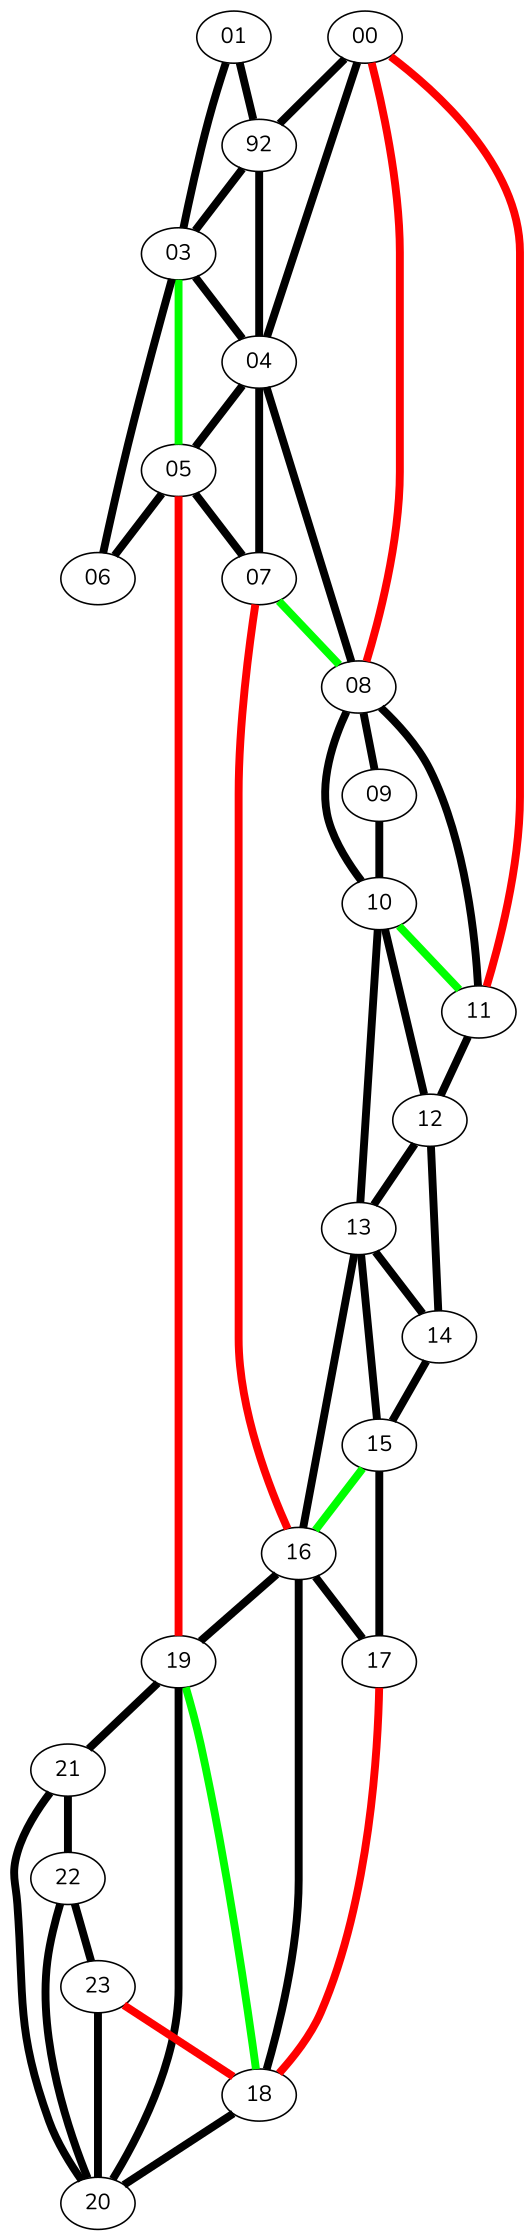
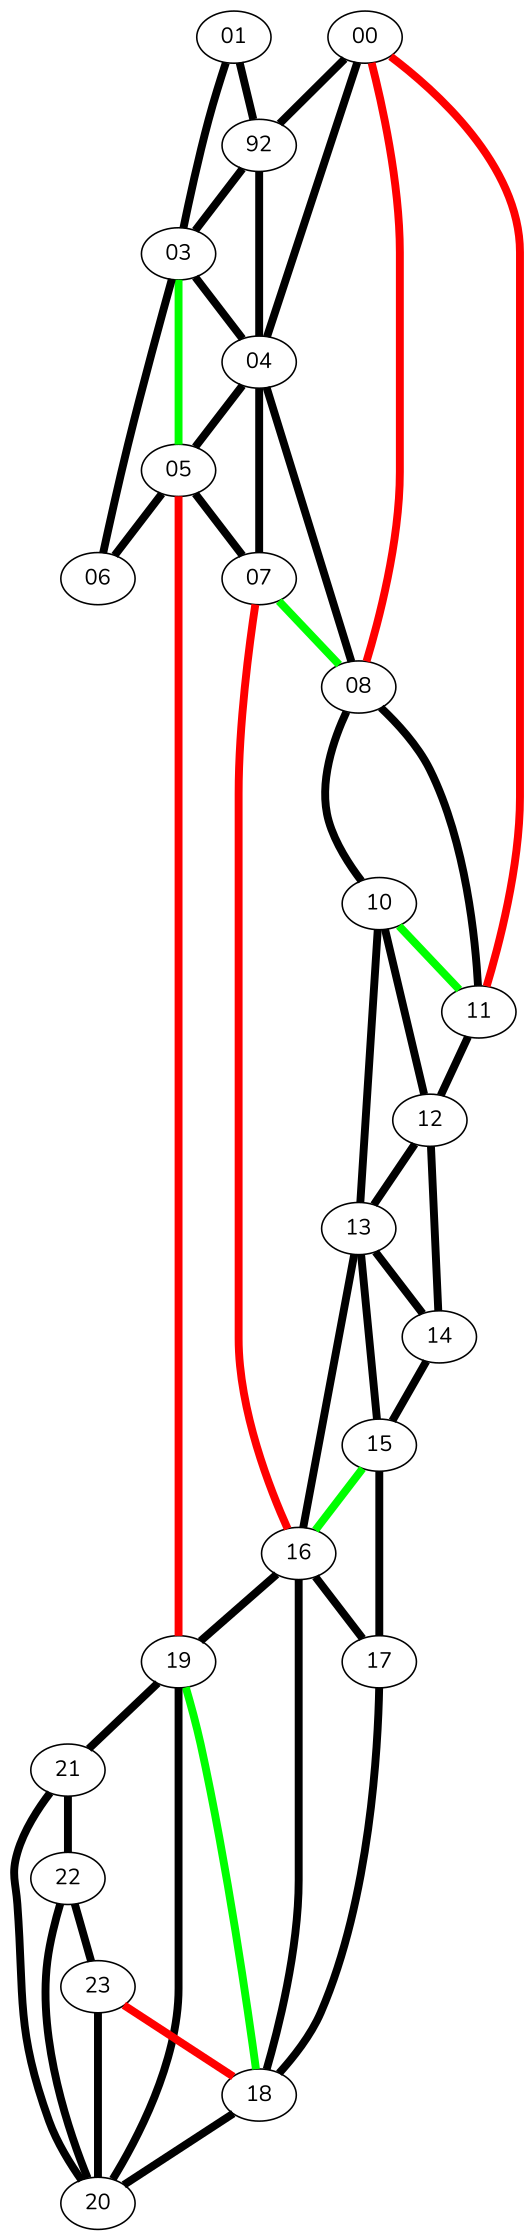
(379, 795) -> none
(358, 1889) -> (358, 1889)
